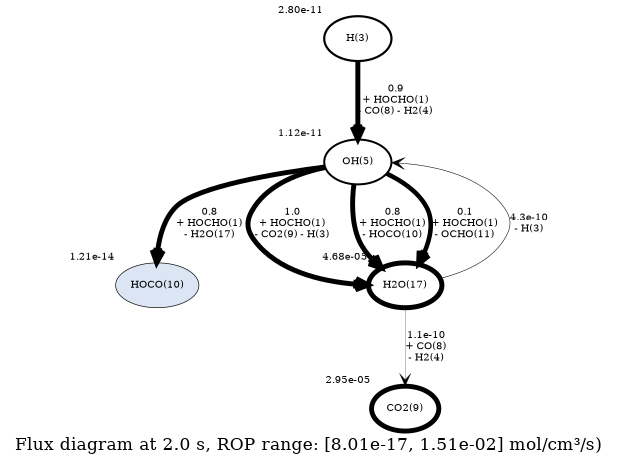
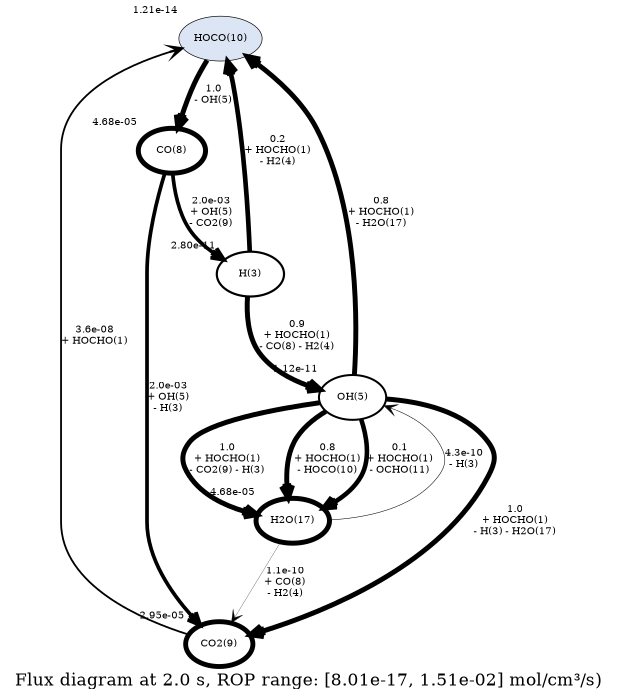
none -> (172, 151)
none -> (244, 162)
none -> (61, 348)
none -> (449, 528)
